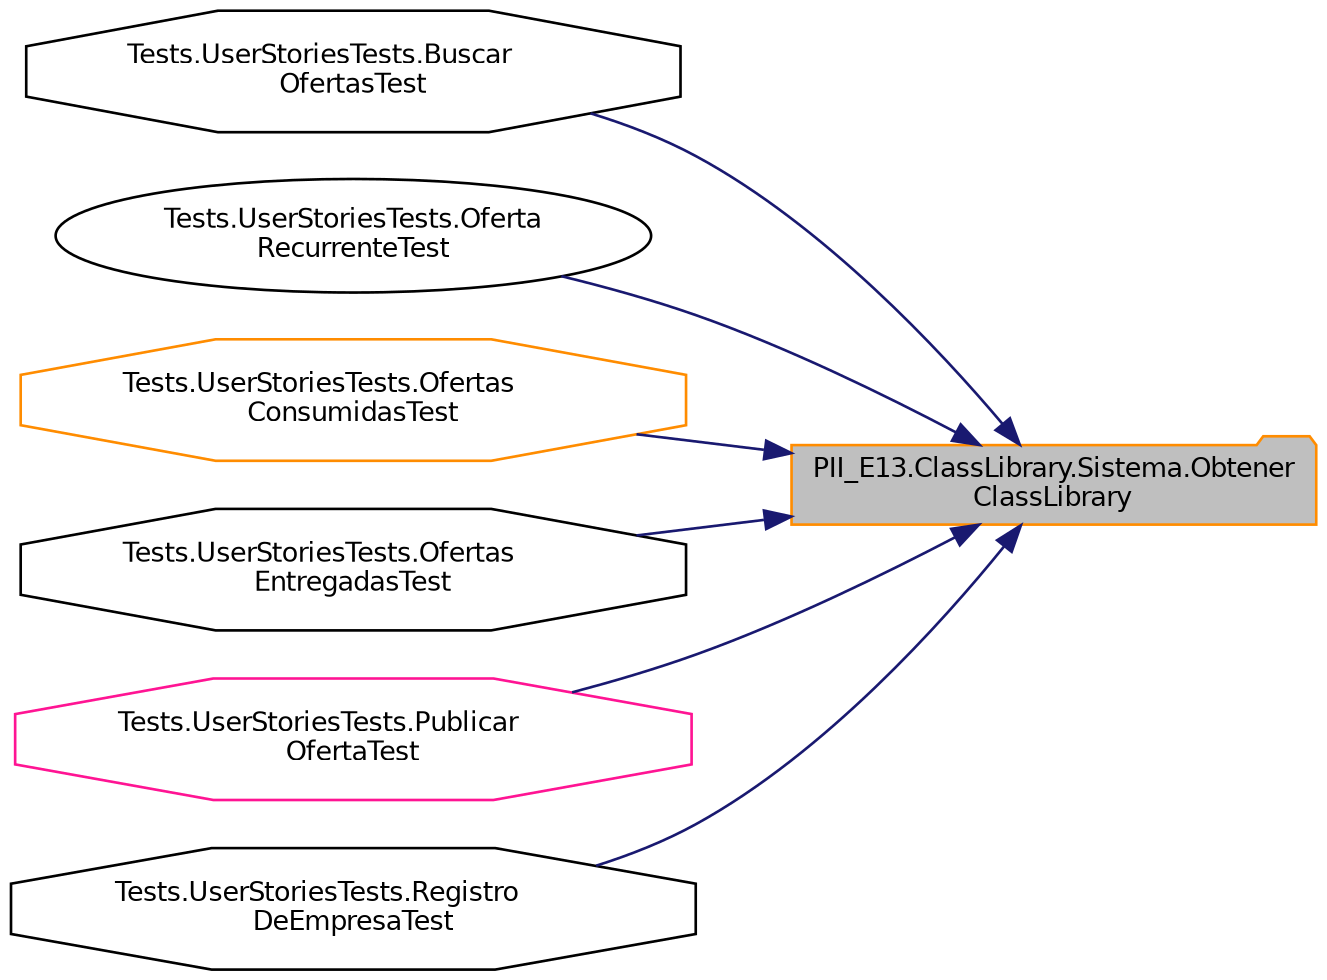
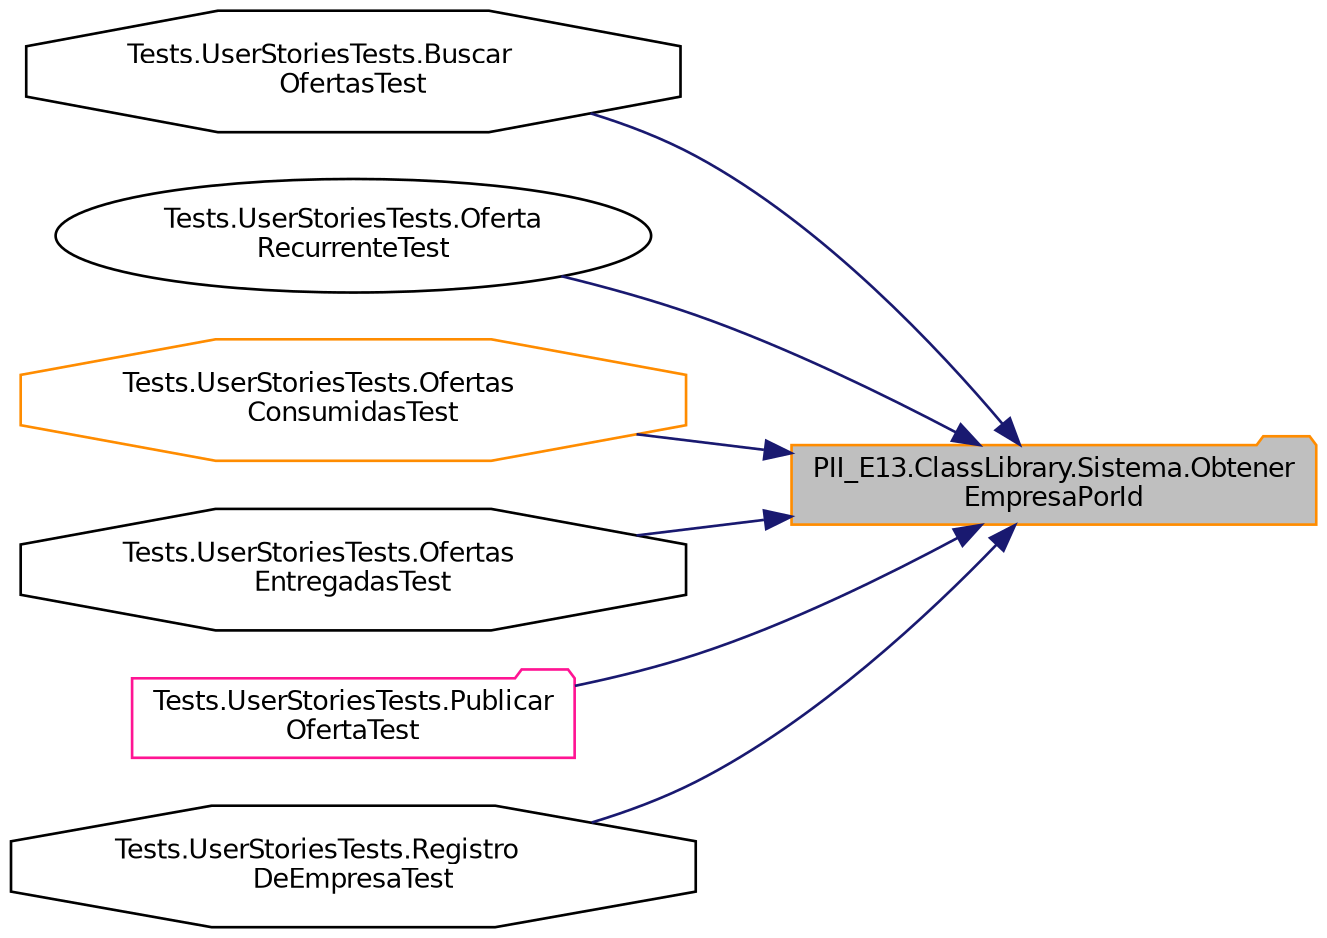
(1054, 485) -> (1054, 485)
(353, 739) -> (353, 718)
